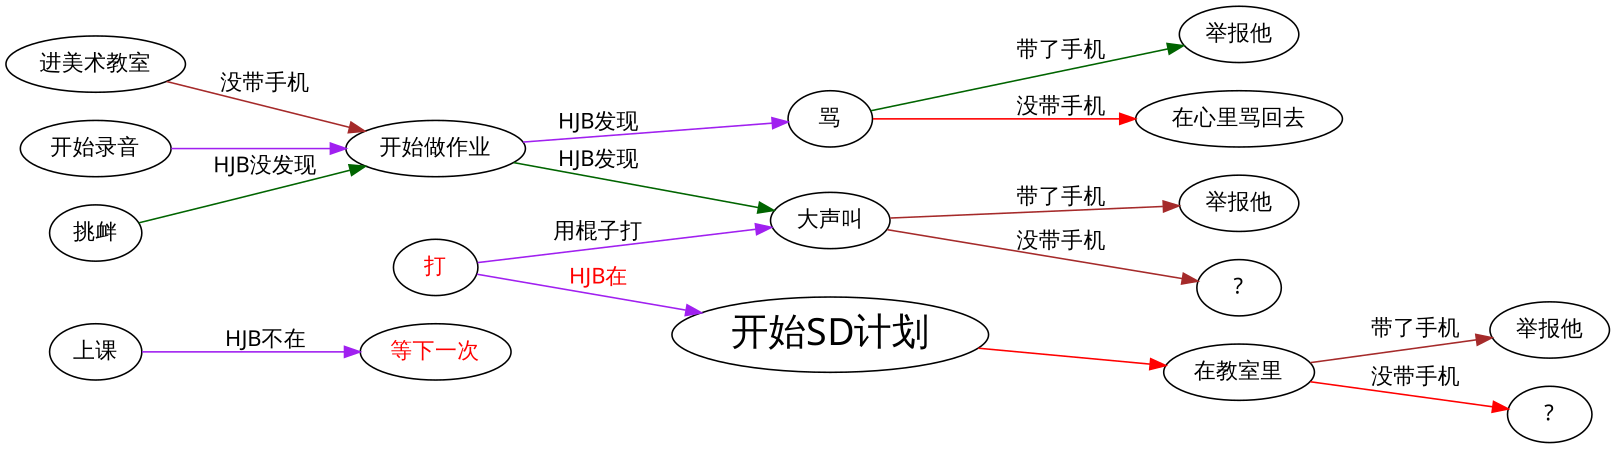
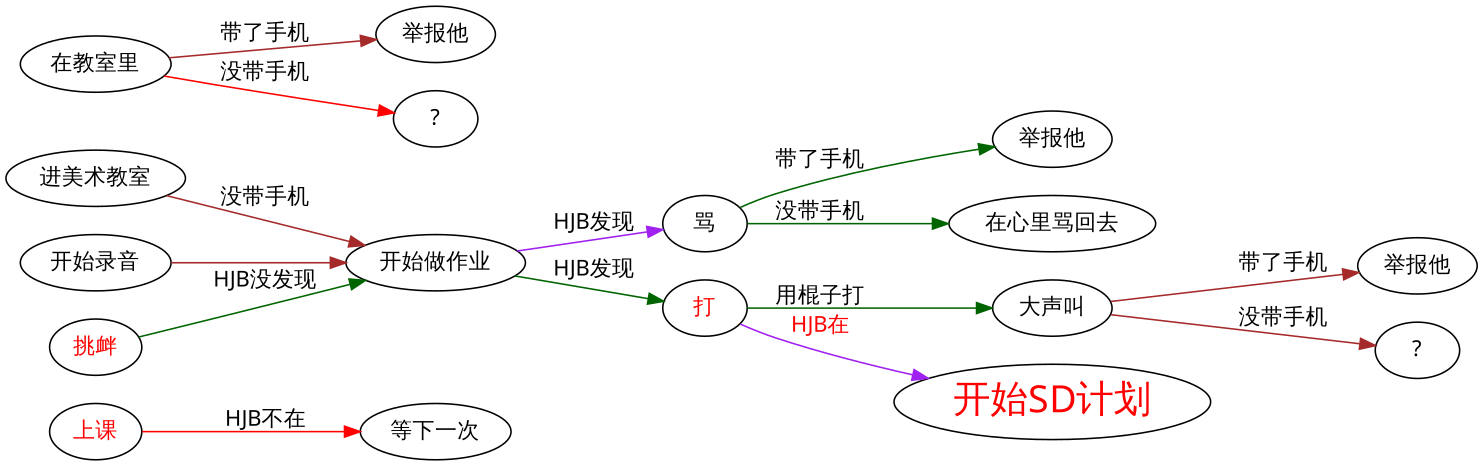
(996, 119) -> (840, 224)
(251, 149) -> (251, 263)
(636, 185) -> (582, 287)
(96, 233) -> (96, 347)
(617, 246) -> (862, 308)
(830, 335) -> (1052, 402)
(96, 352) -> (96, 432)
(243, 352) -> (243, 432)
(436, 352) -> (436, 432)
(1064, 356) -> none
